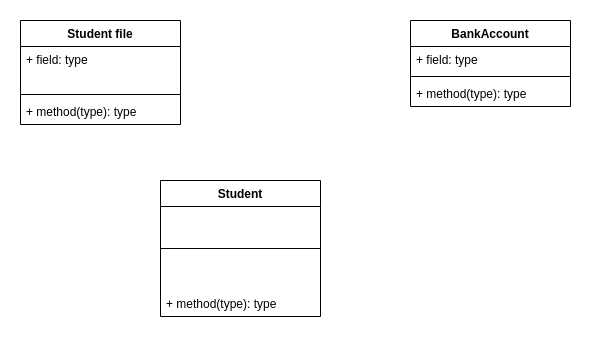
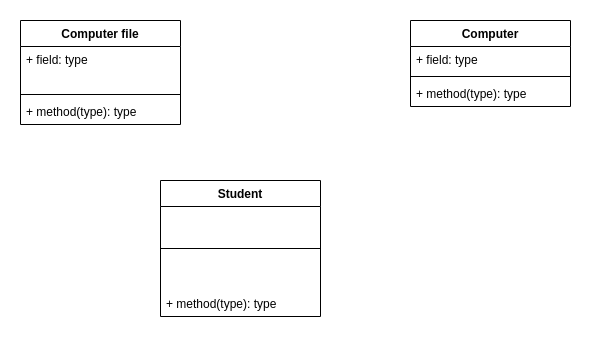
(100, 34) -> (100, 34)
(490, 34) -> (490, 34)
